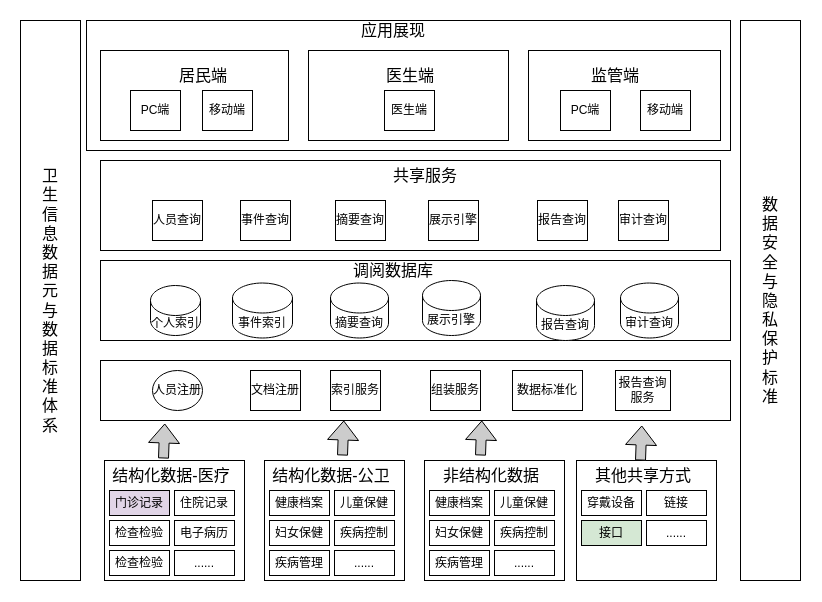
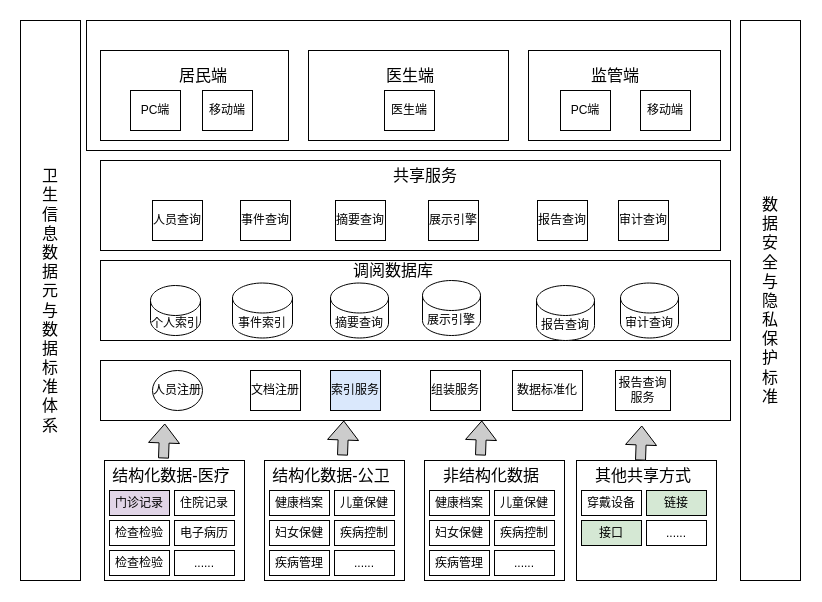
(394, 31) -> none
(356, 391) -> (356, 391)
(677, 503) -> (677, 503)
